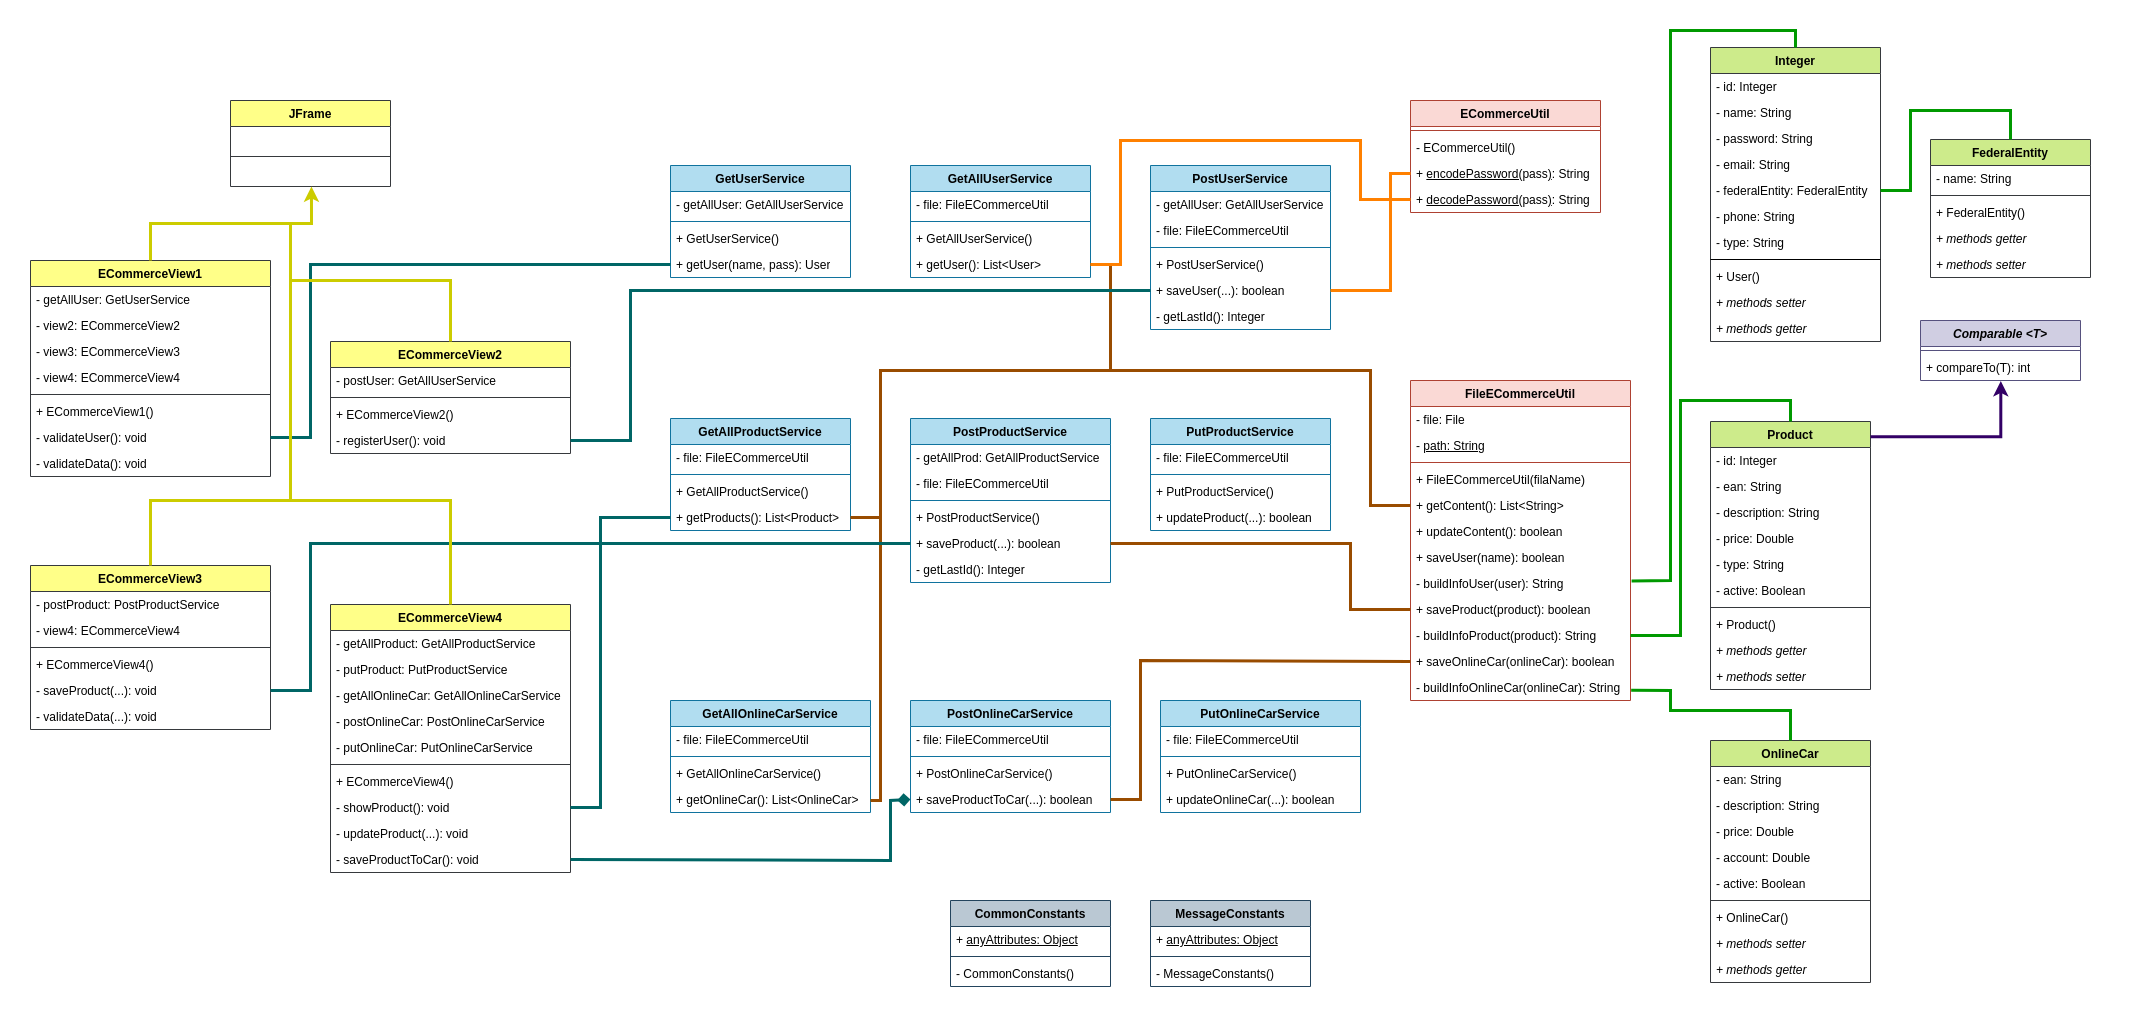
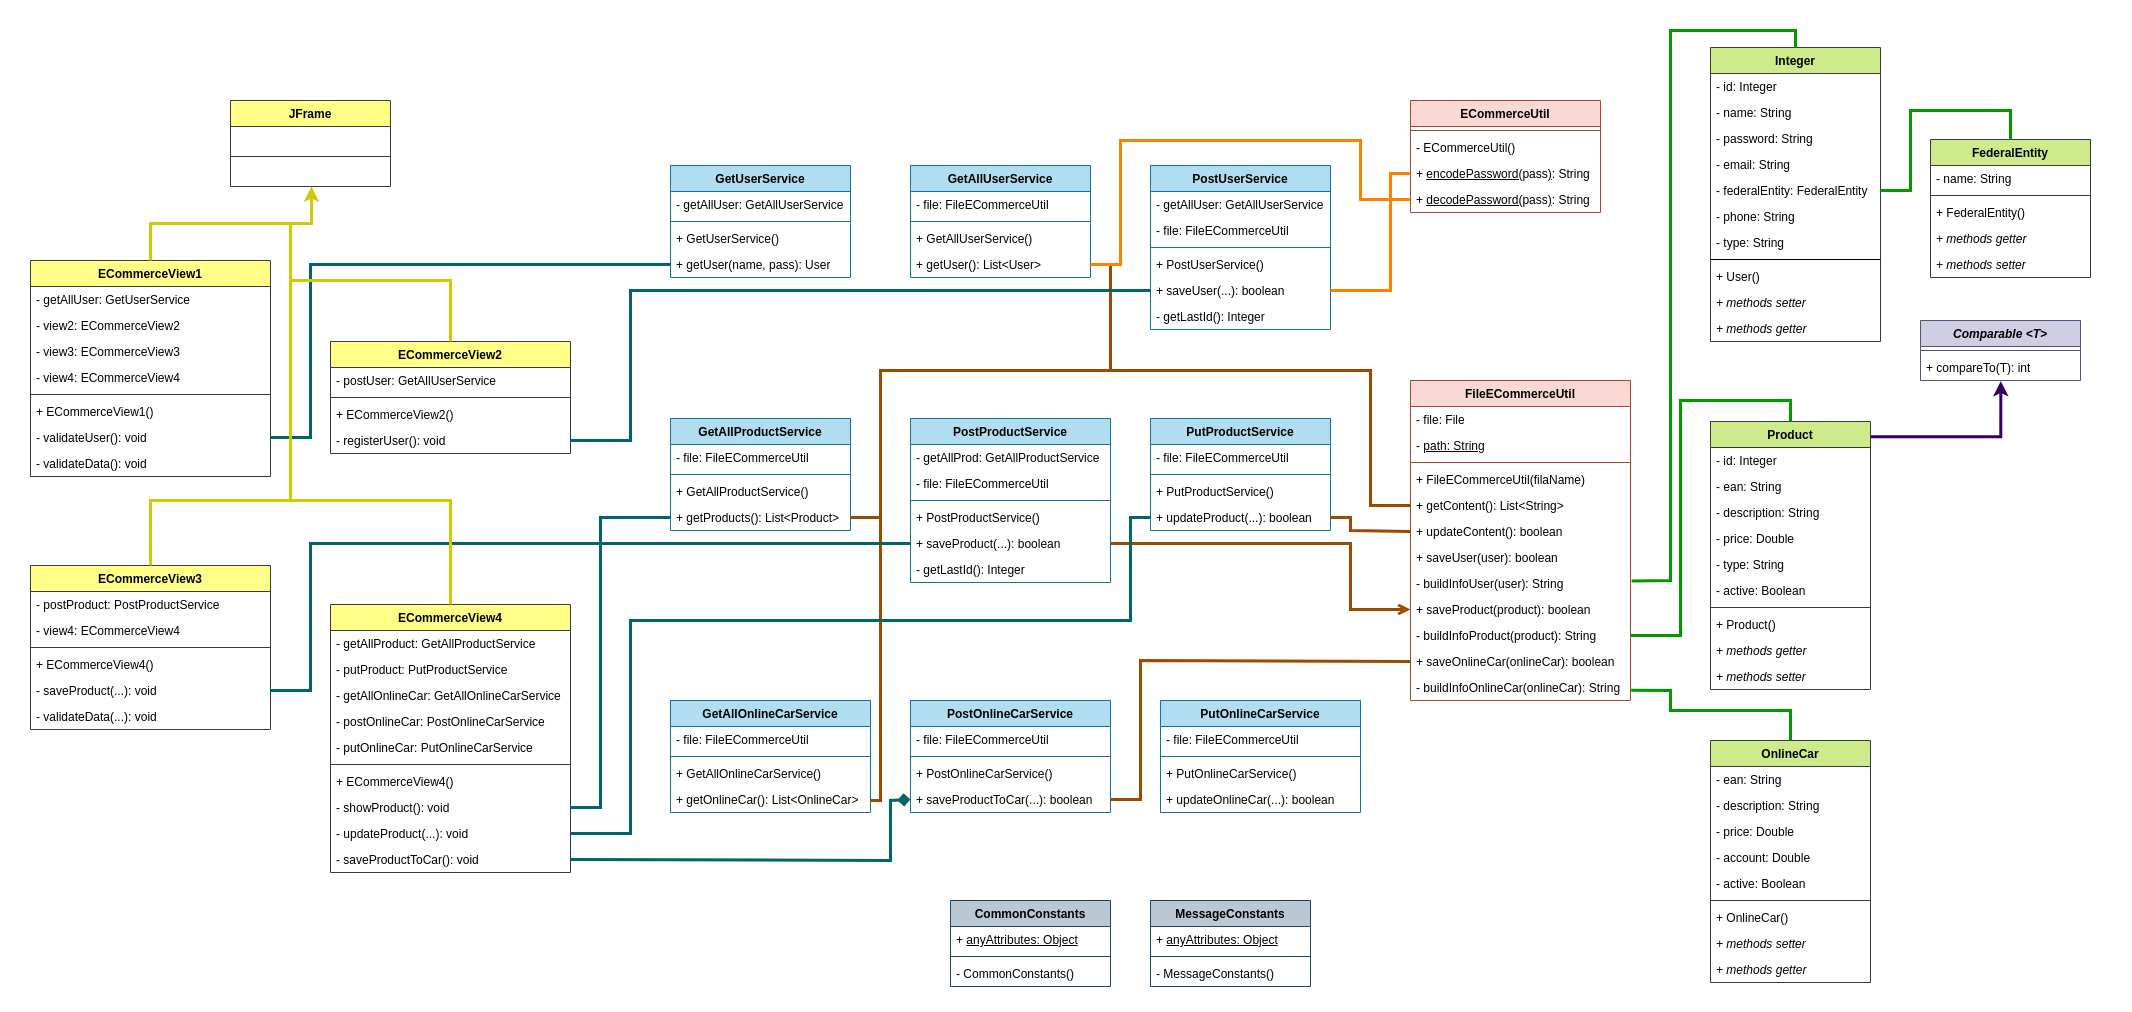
none -> (1364, 531)
(1494, 559) -> (1494, 559)
(1402, 610) -> (1400, 610)
none -> (805, 621)
